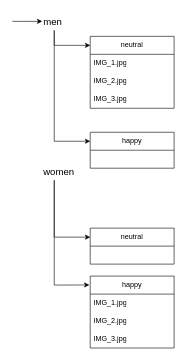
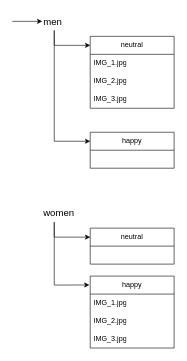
(54, 171) -> (54, 213)
